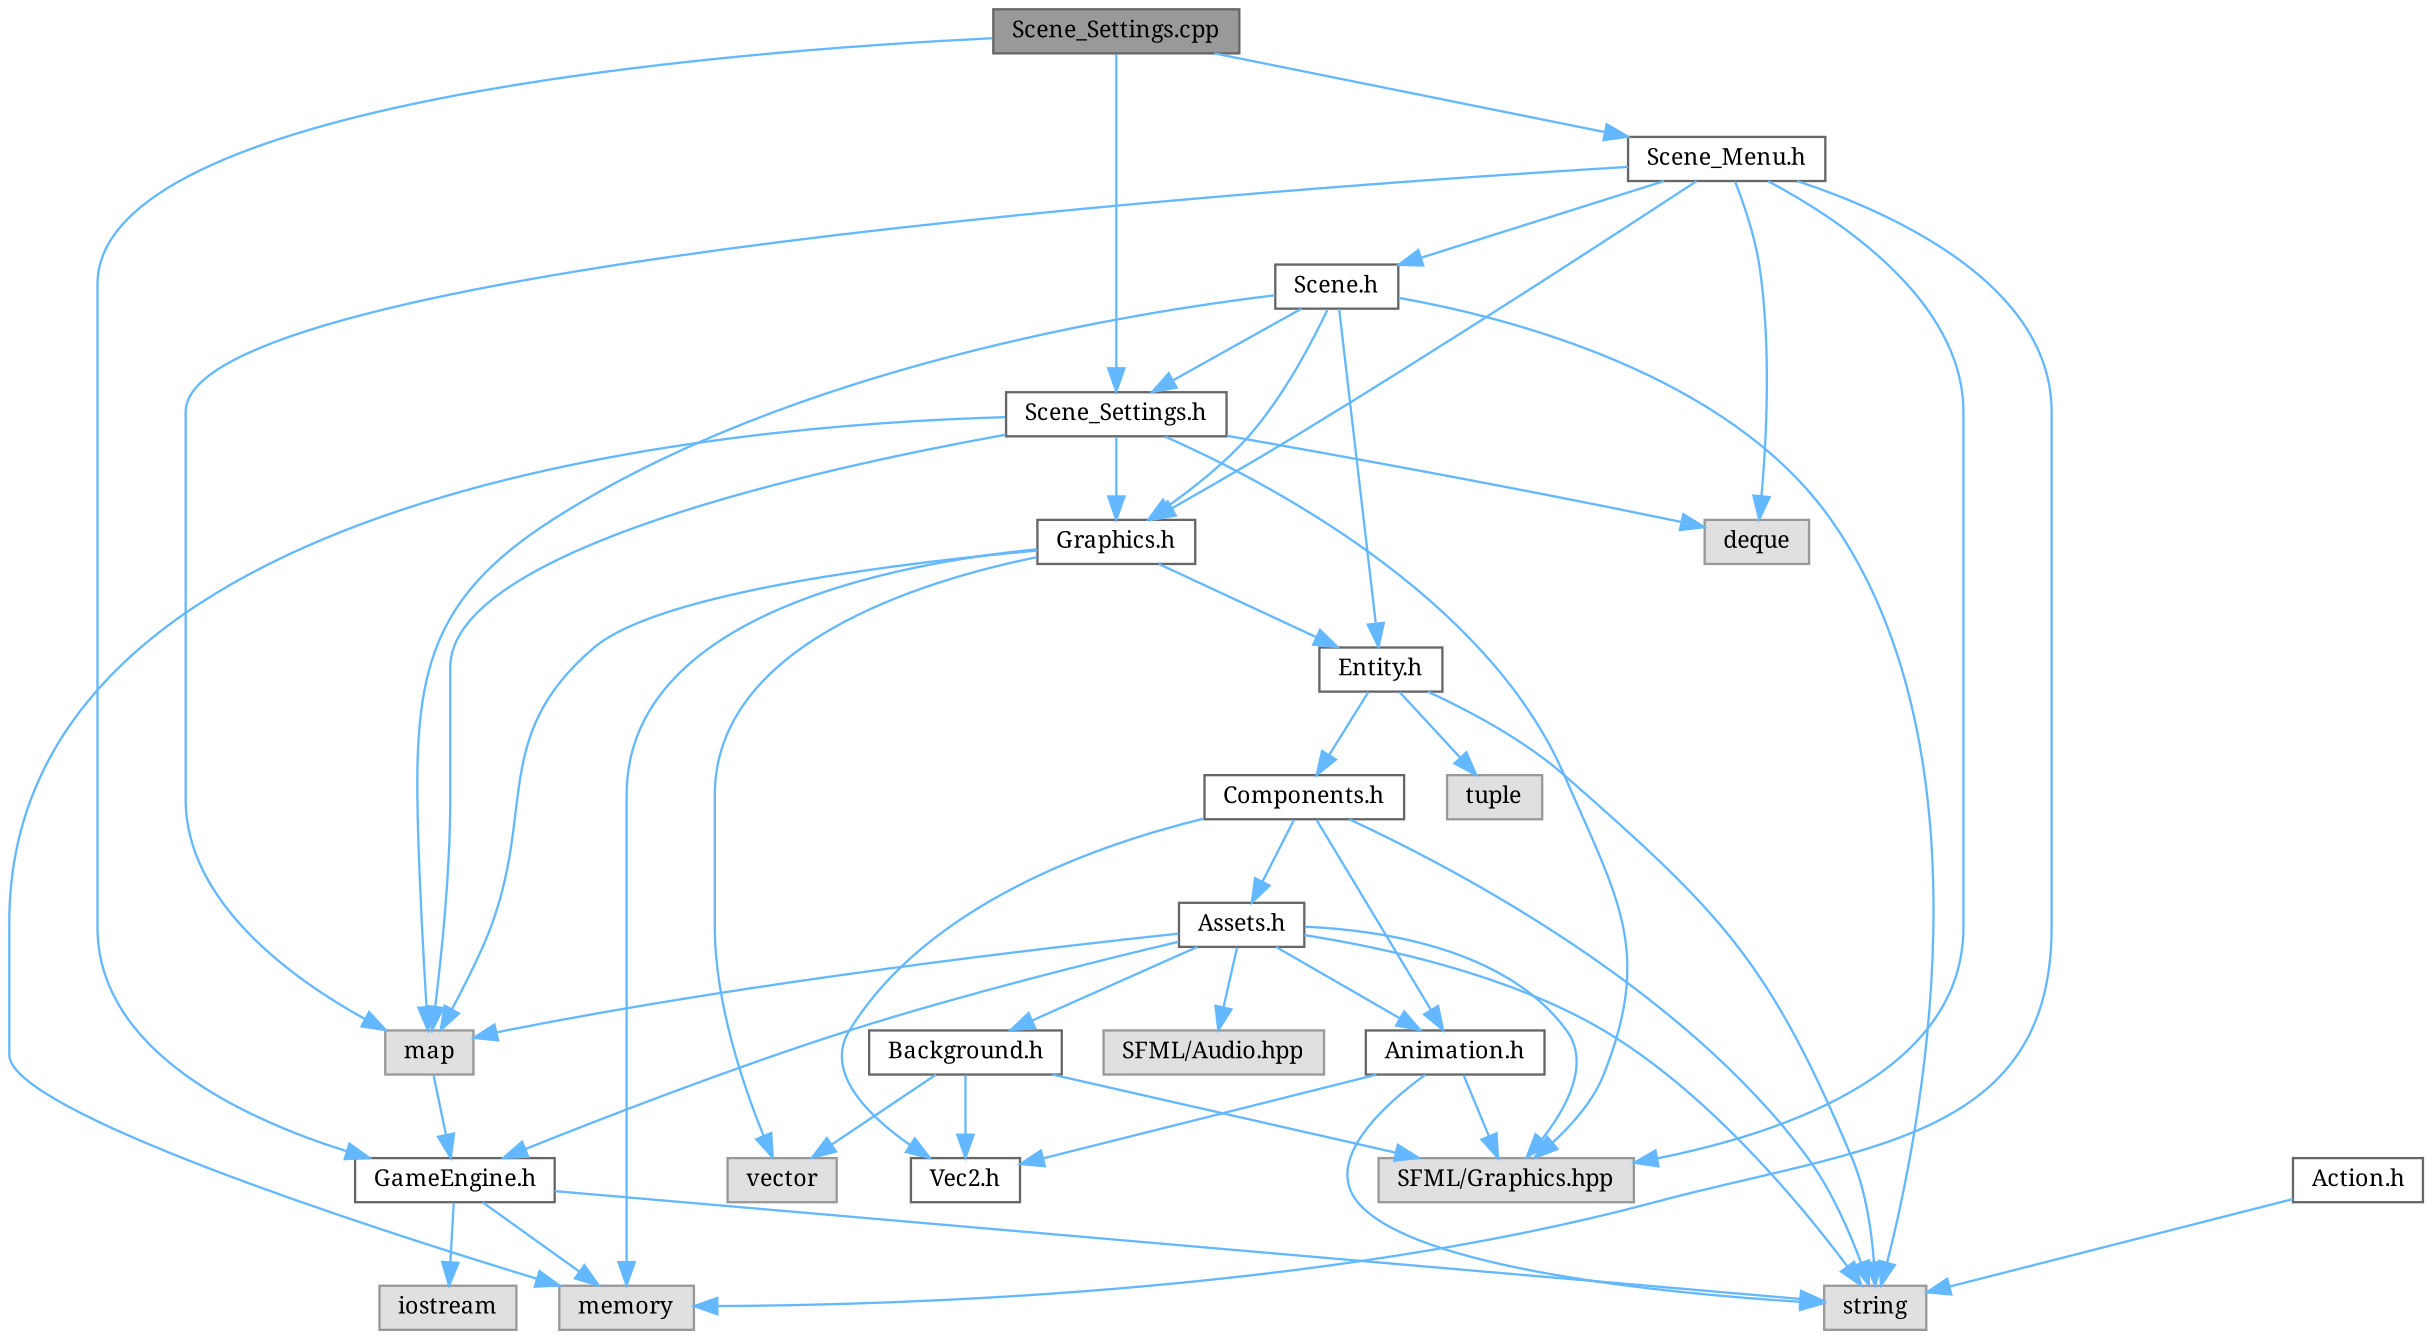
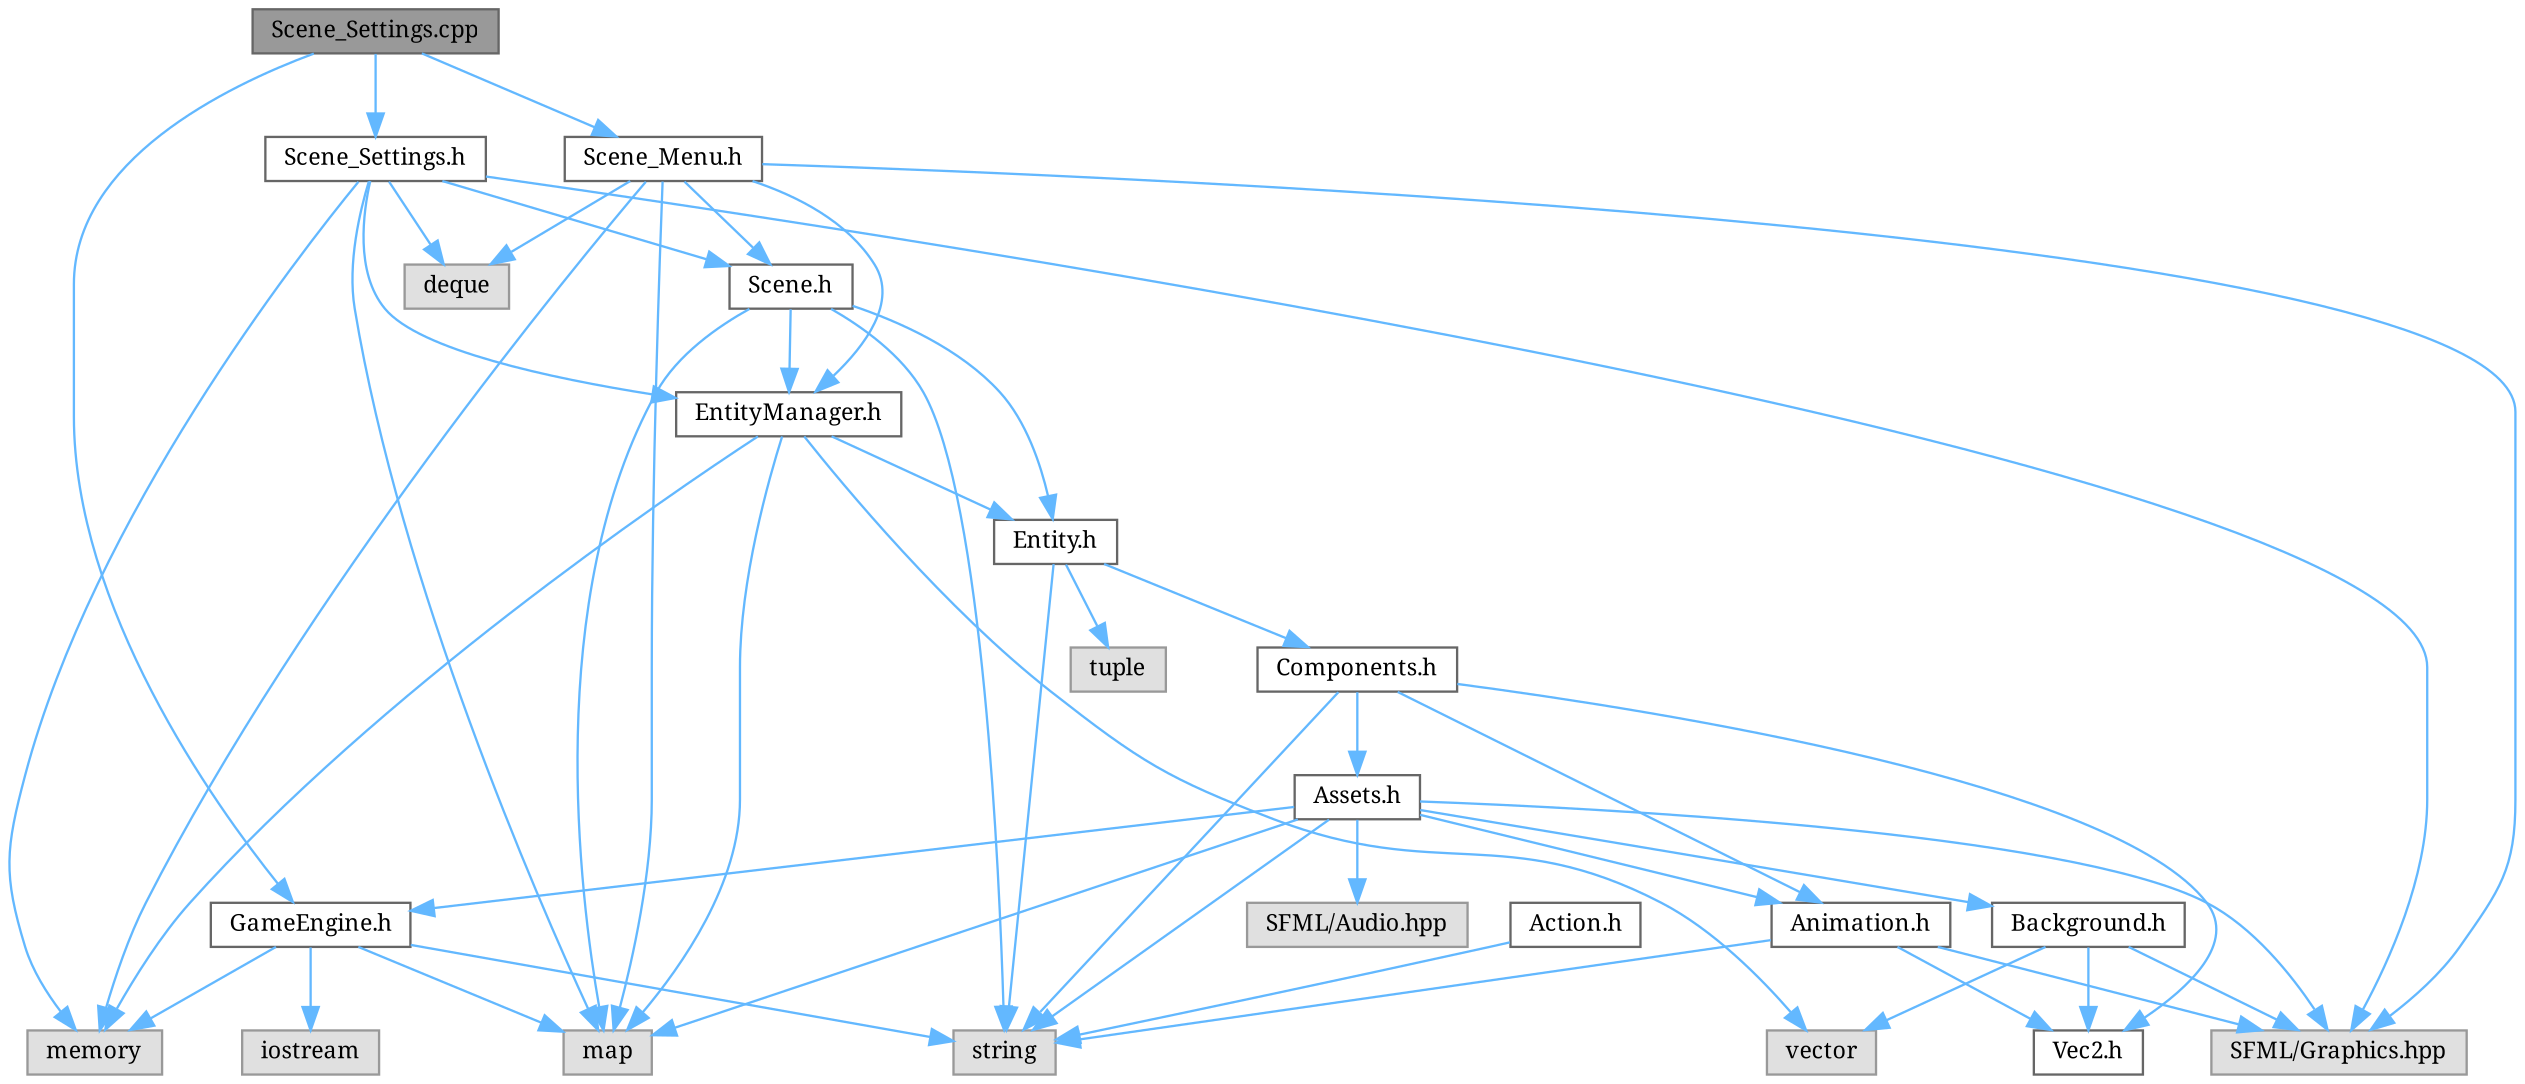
(1237, 344) -> (587, 224)
(1116, 542) -> (789, 414)
(440, 1105) -> (450, 985)
